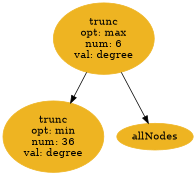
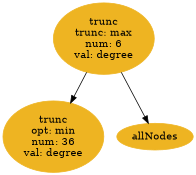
(104, 39) -> (104, 39)
